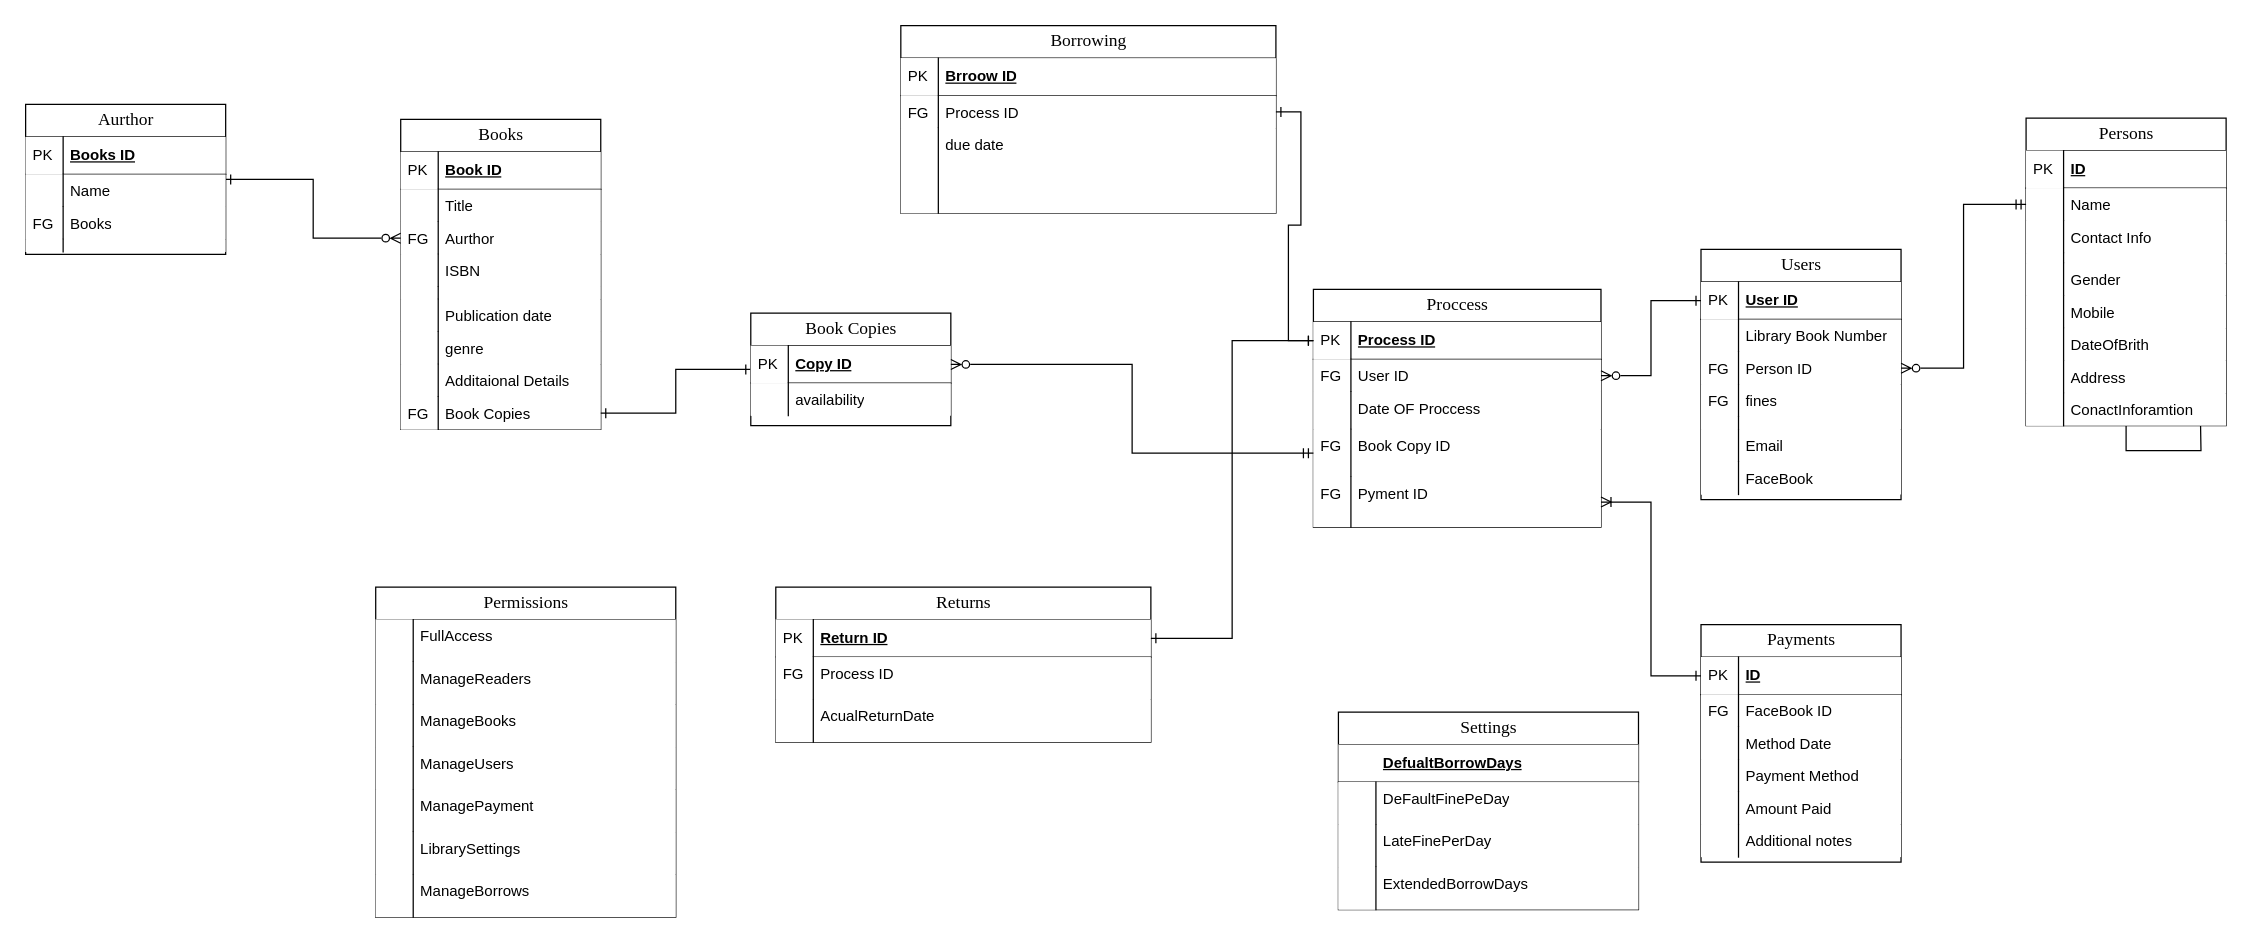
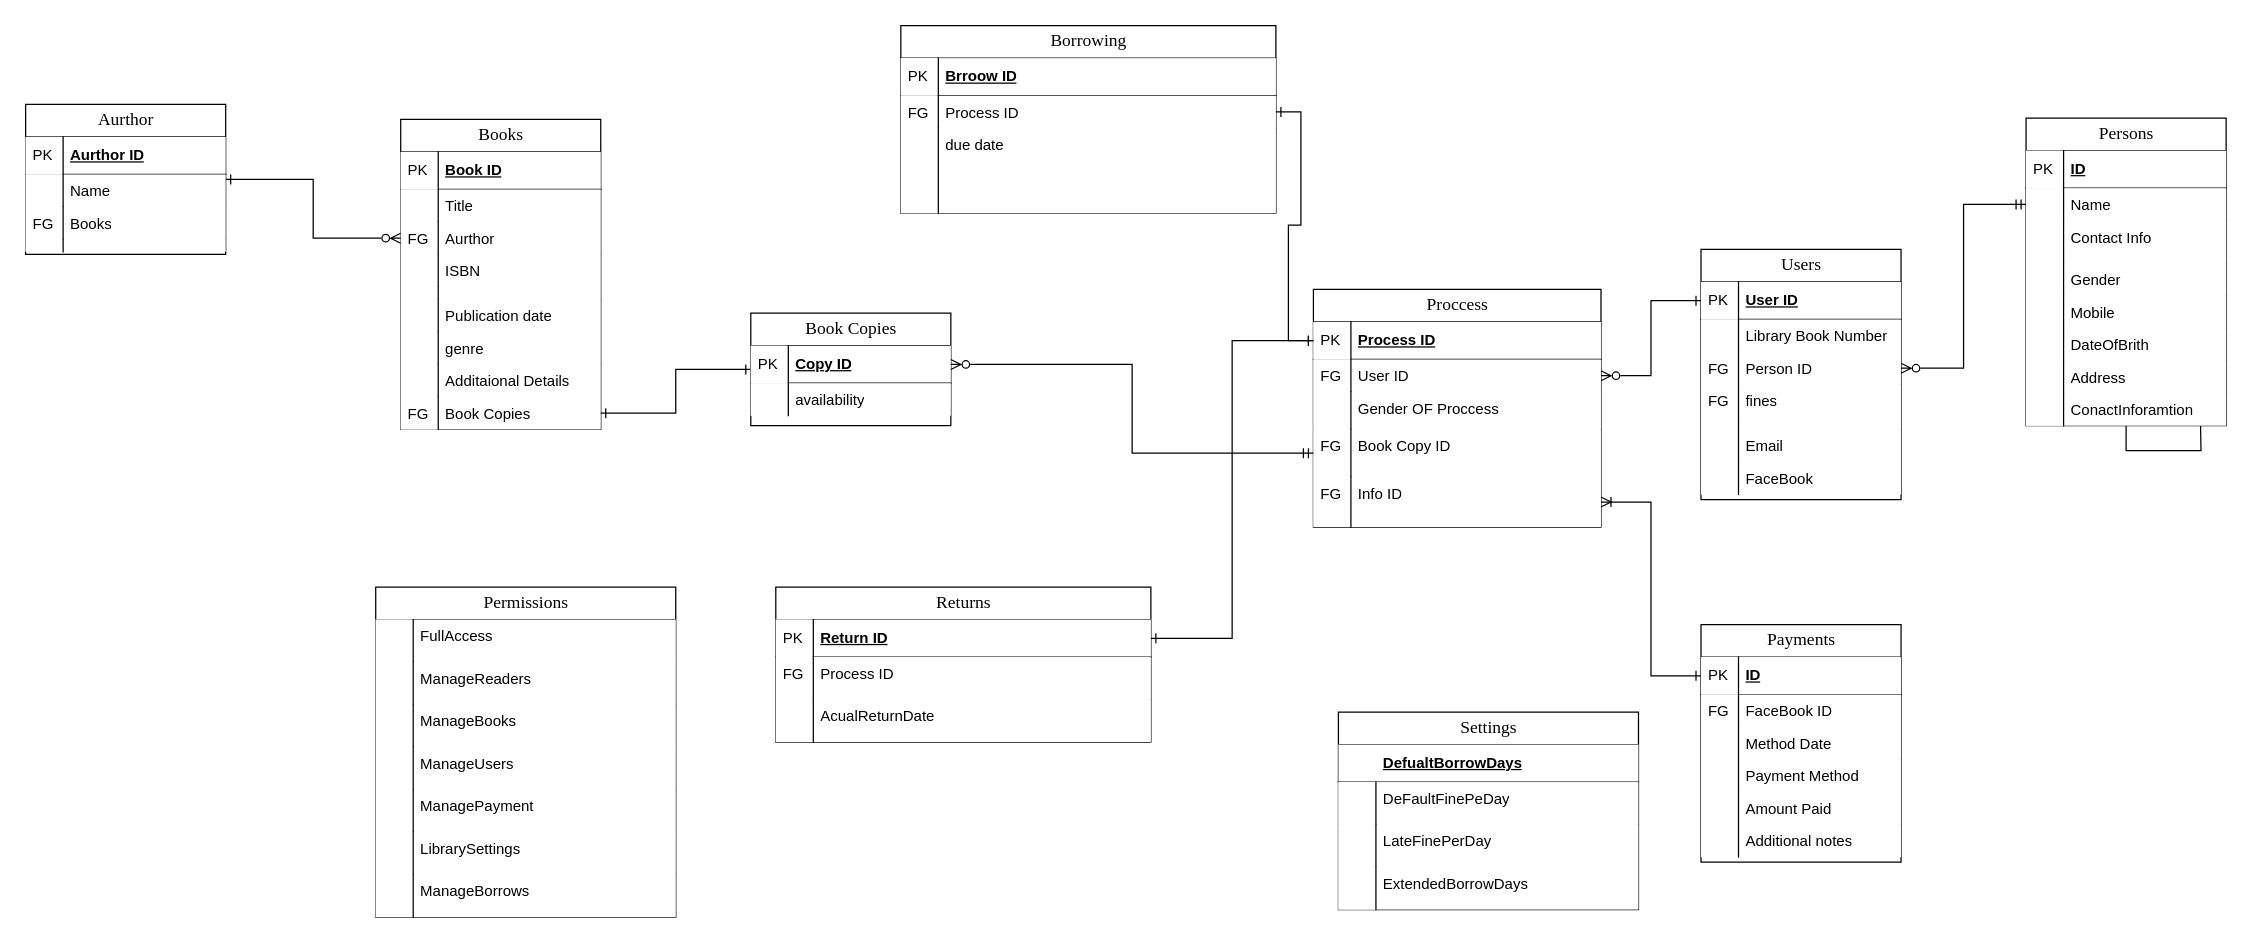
(102, 156) -> (111, 156)
(1421, 410) -> (1430, 410)
(1394, 495) -> (1386, 495)
